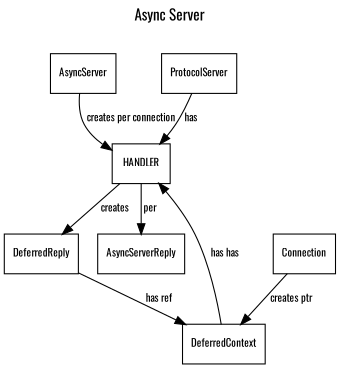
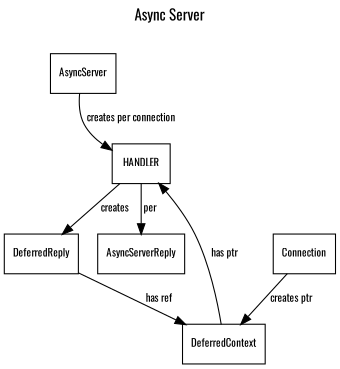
(199, 74) -> none
(224, 254) -> (224, 254)
